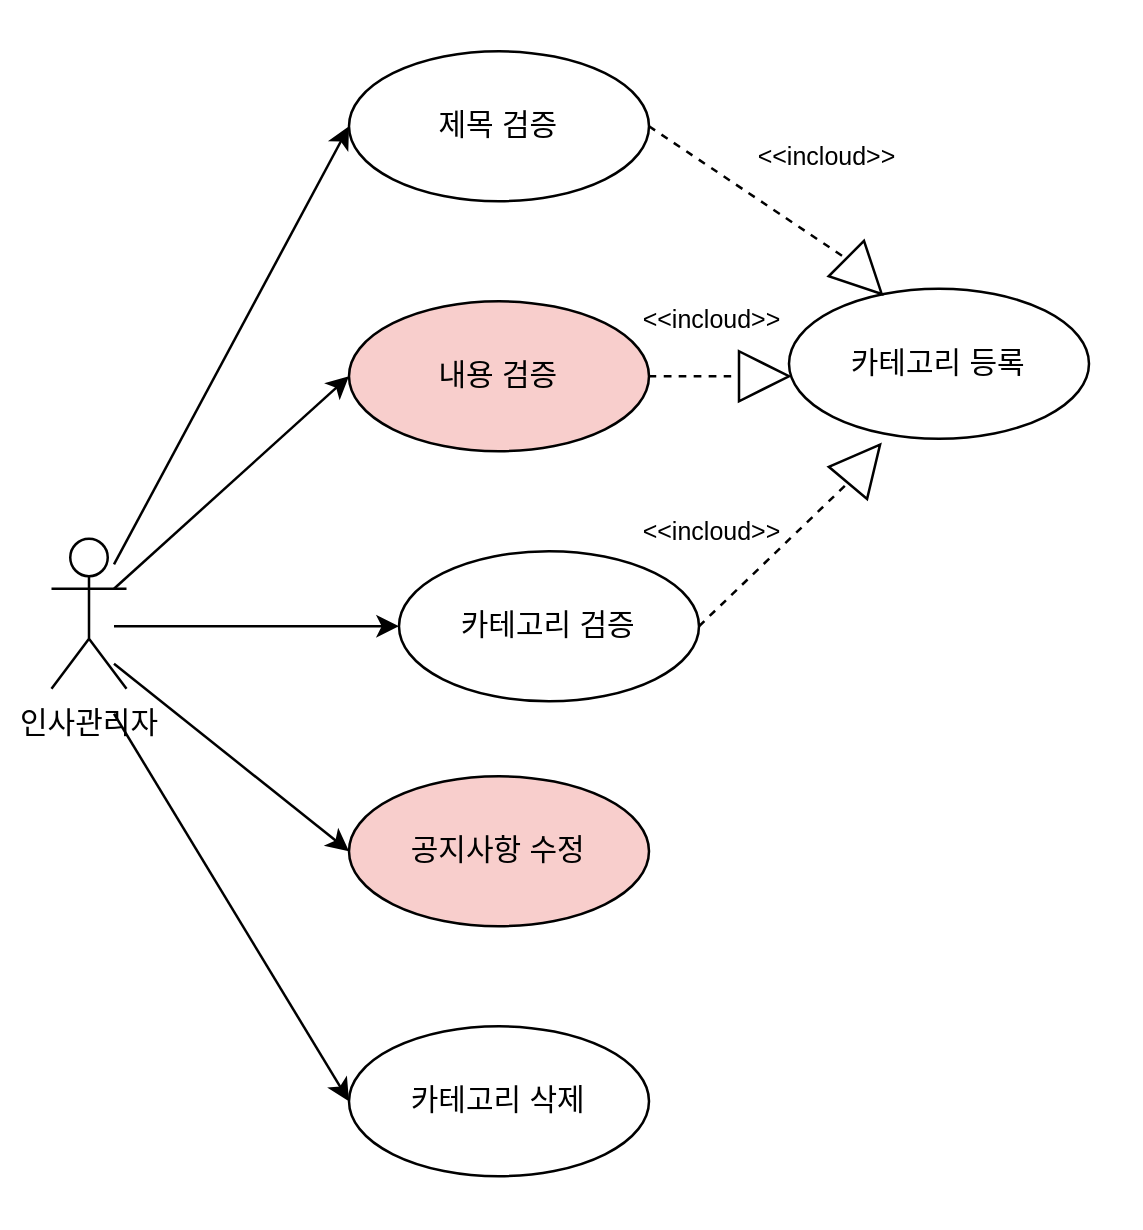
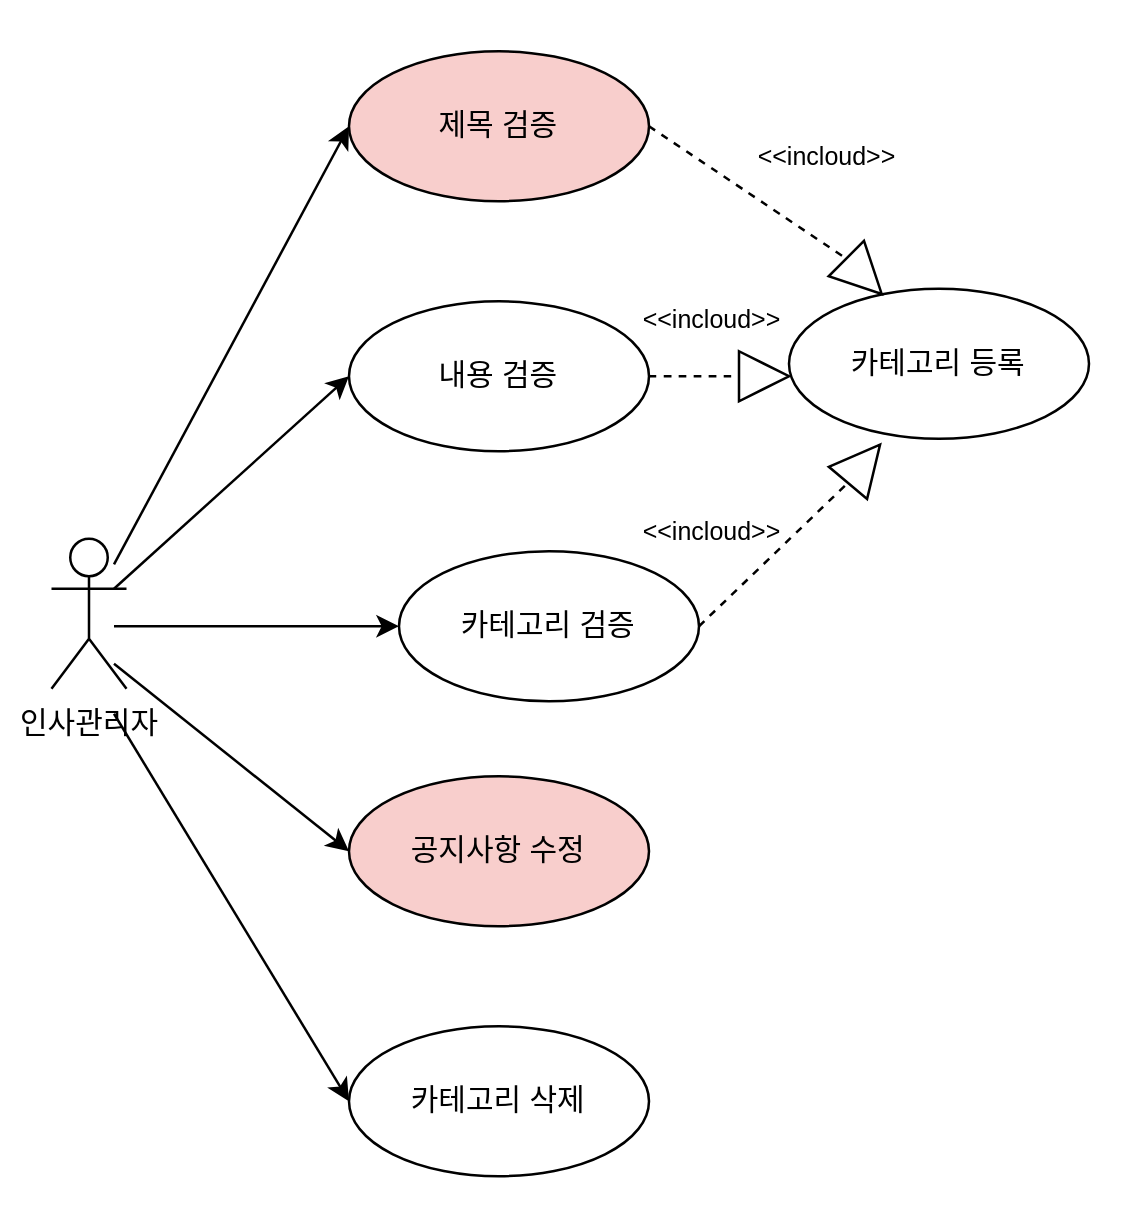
(499, 126) -> (499, 126)
(499, 376) -> (499, 376)
